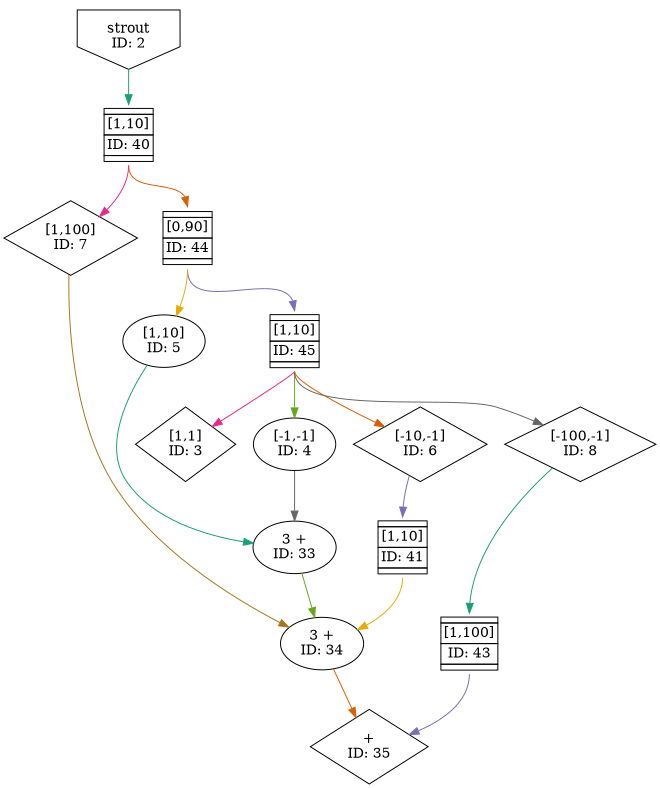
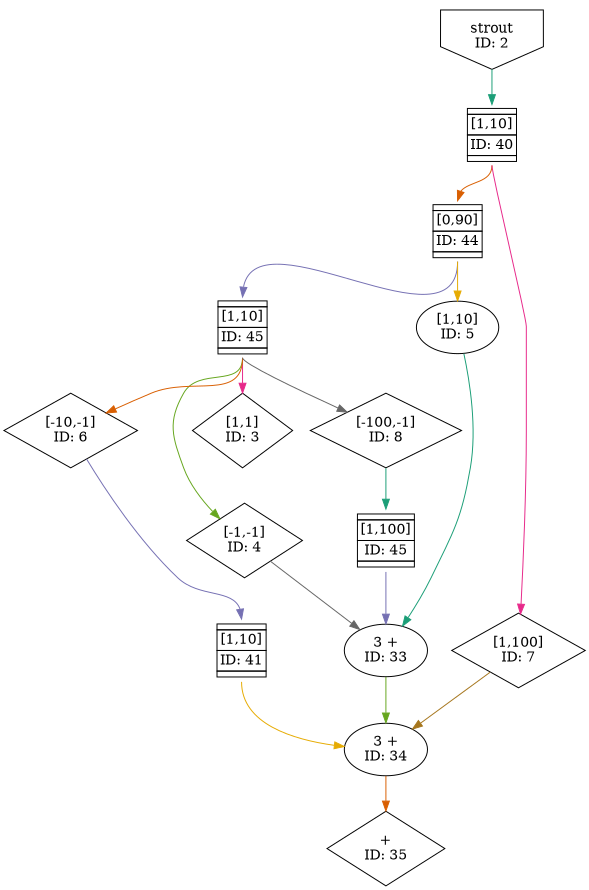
(295, 444) -> (245, 540)
(469, 653) -> (386, 550)
(452, 709) -> (386, 593)
